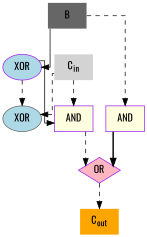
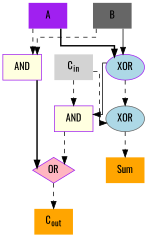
none -> (48, 16)
none -> (125, 170)
